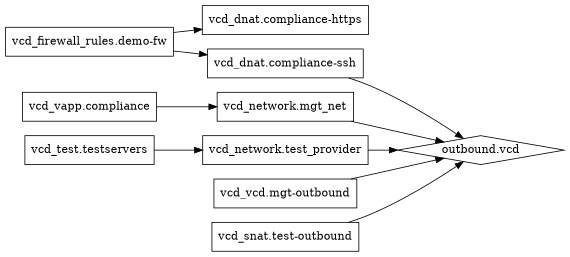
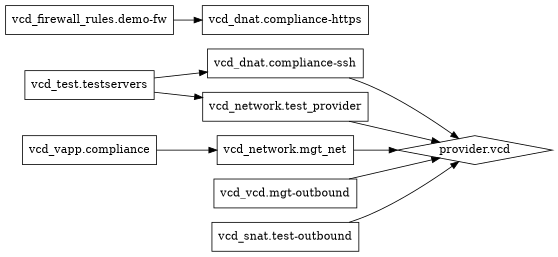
(186, 52) -> (177, 75)
(481, 150) -> (475, 150)
